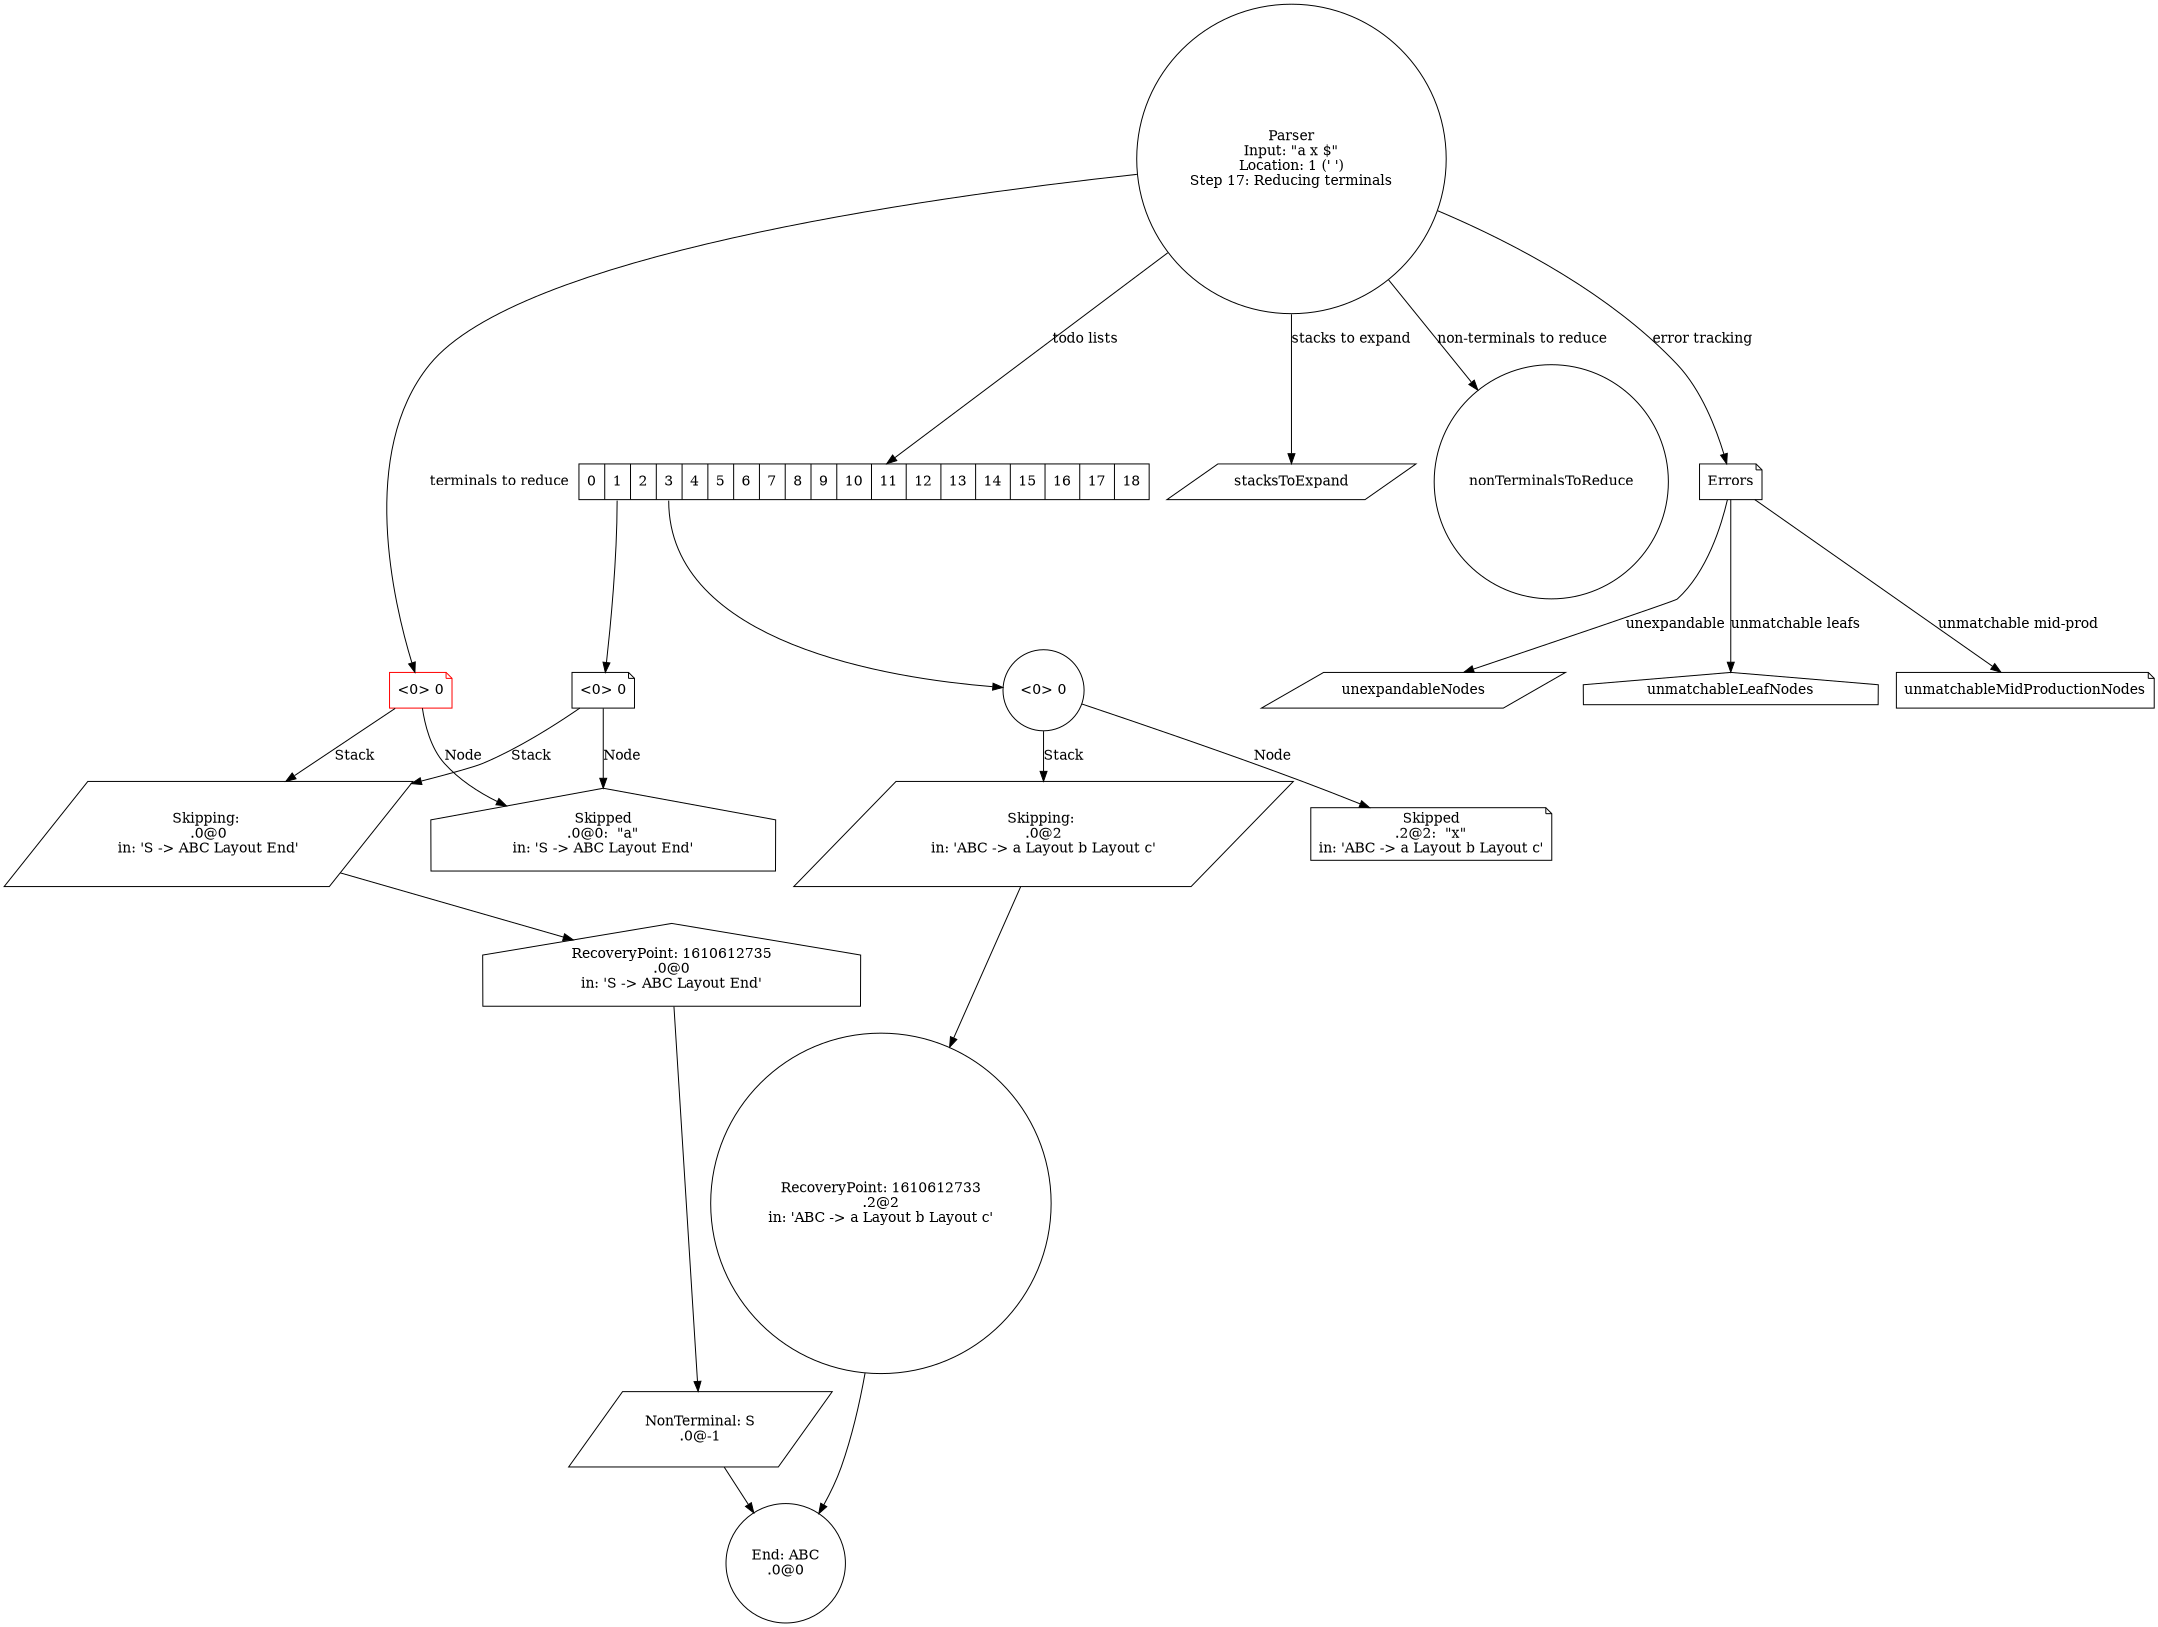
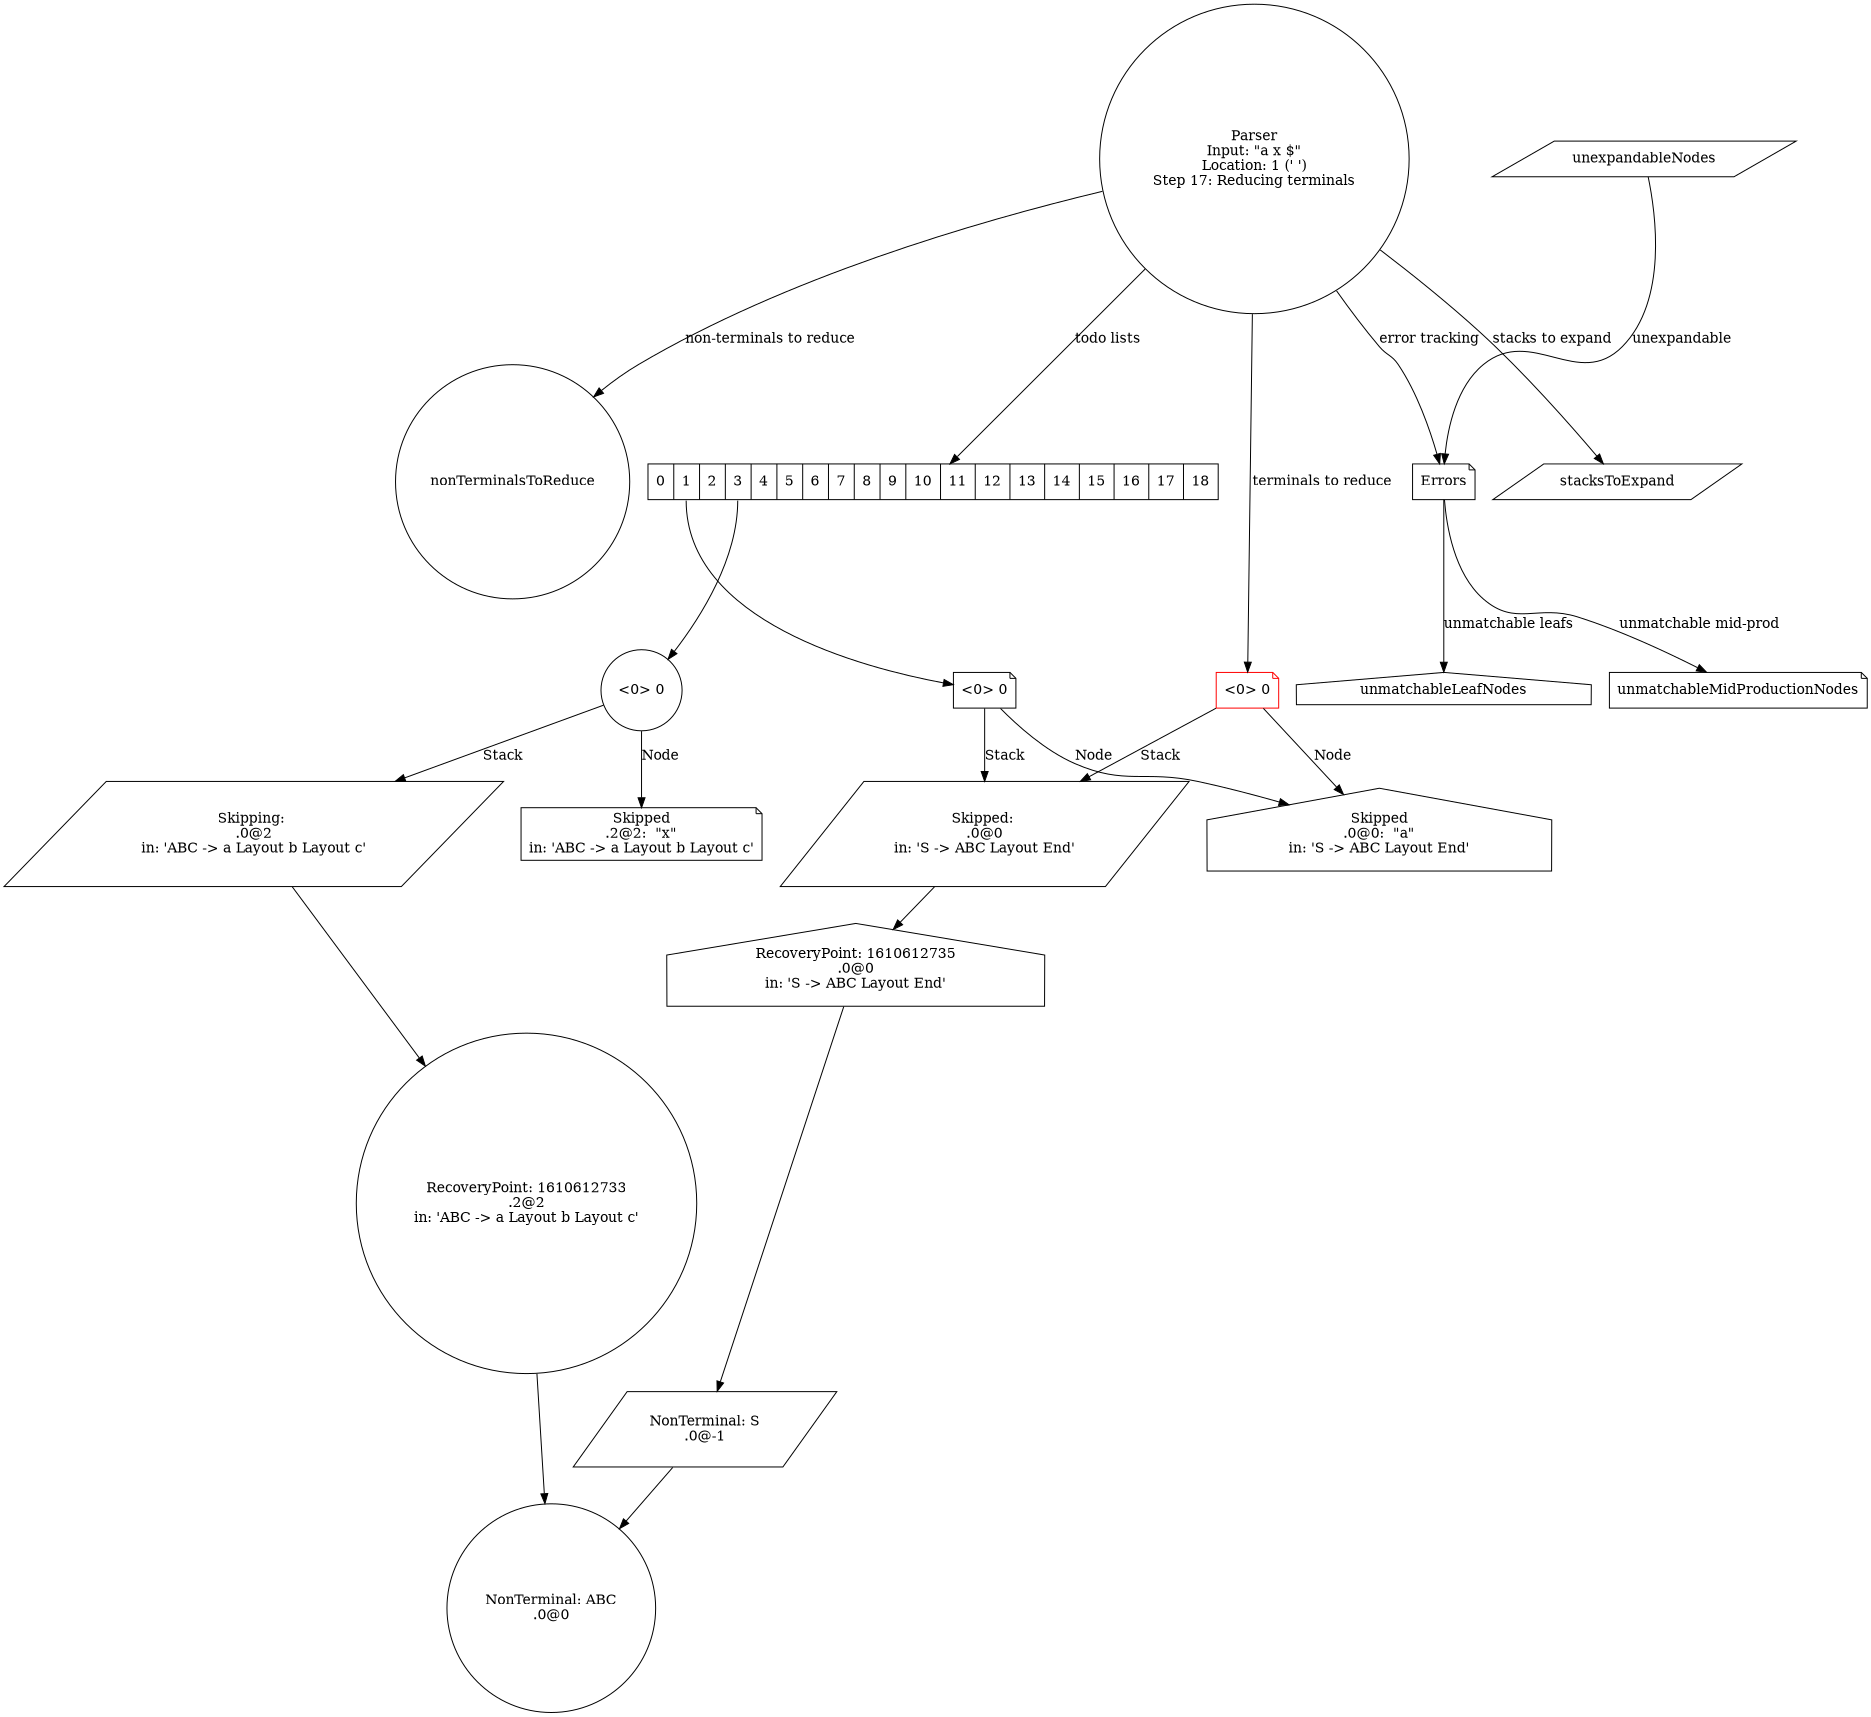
(1629, 616) -> (1592, 362)
(209, 834) -> (985, 834)
(786, 1563) -> (551, 1608)
